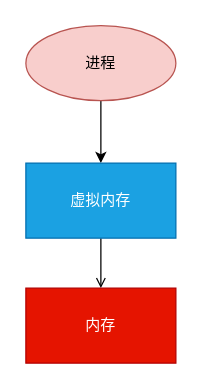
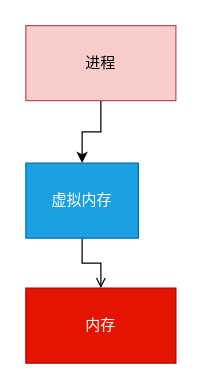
(101, 63) -> (101, 63)
(101, 201) -> (82, 201)
